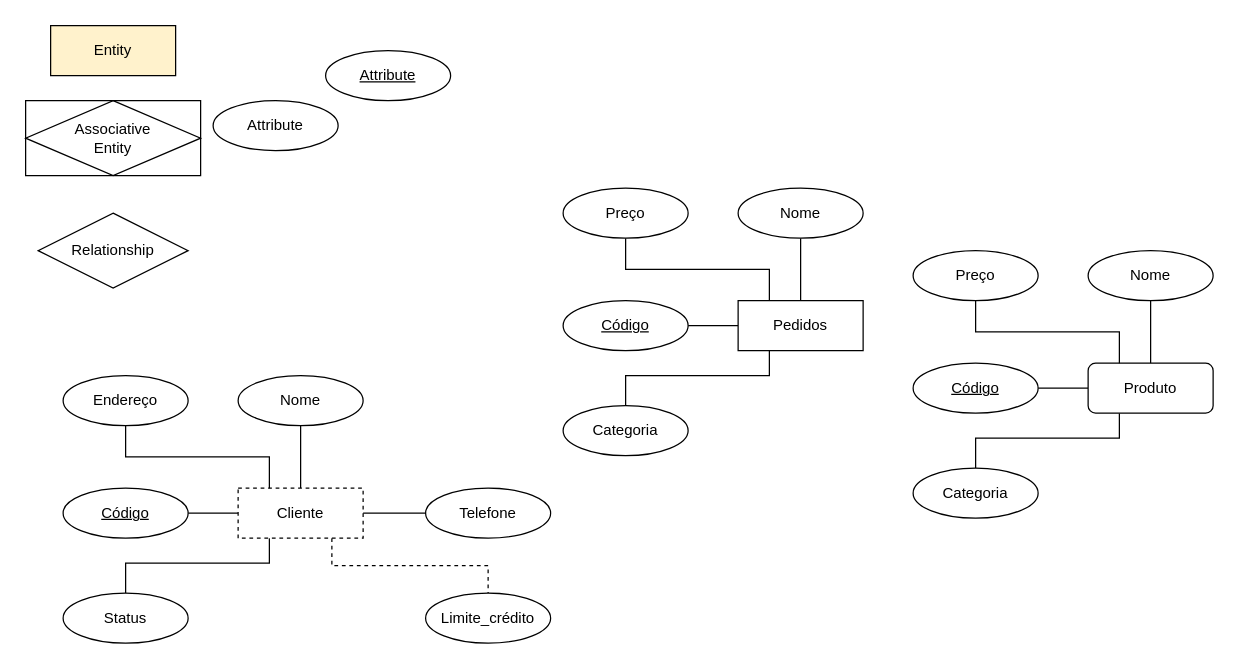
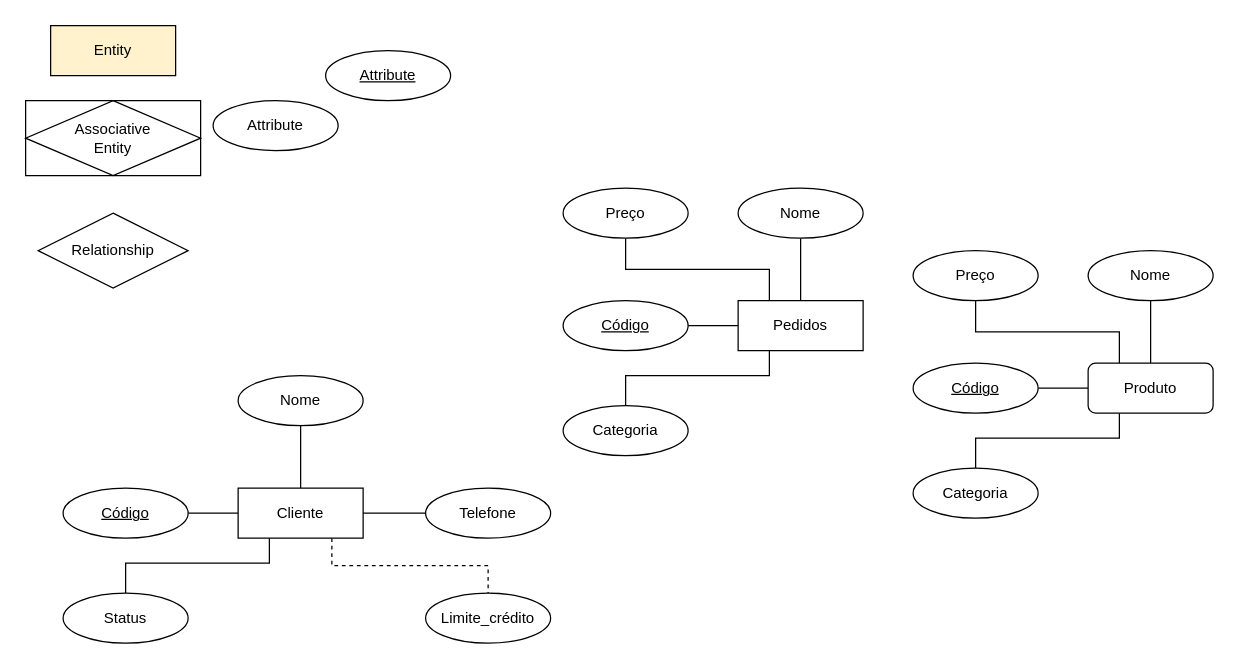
(126, 401) -> none
(197, 457) -> none
(301, 513) -> (301, 513)
